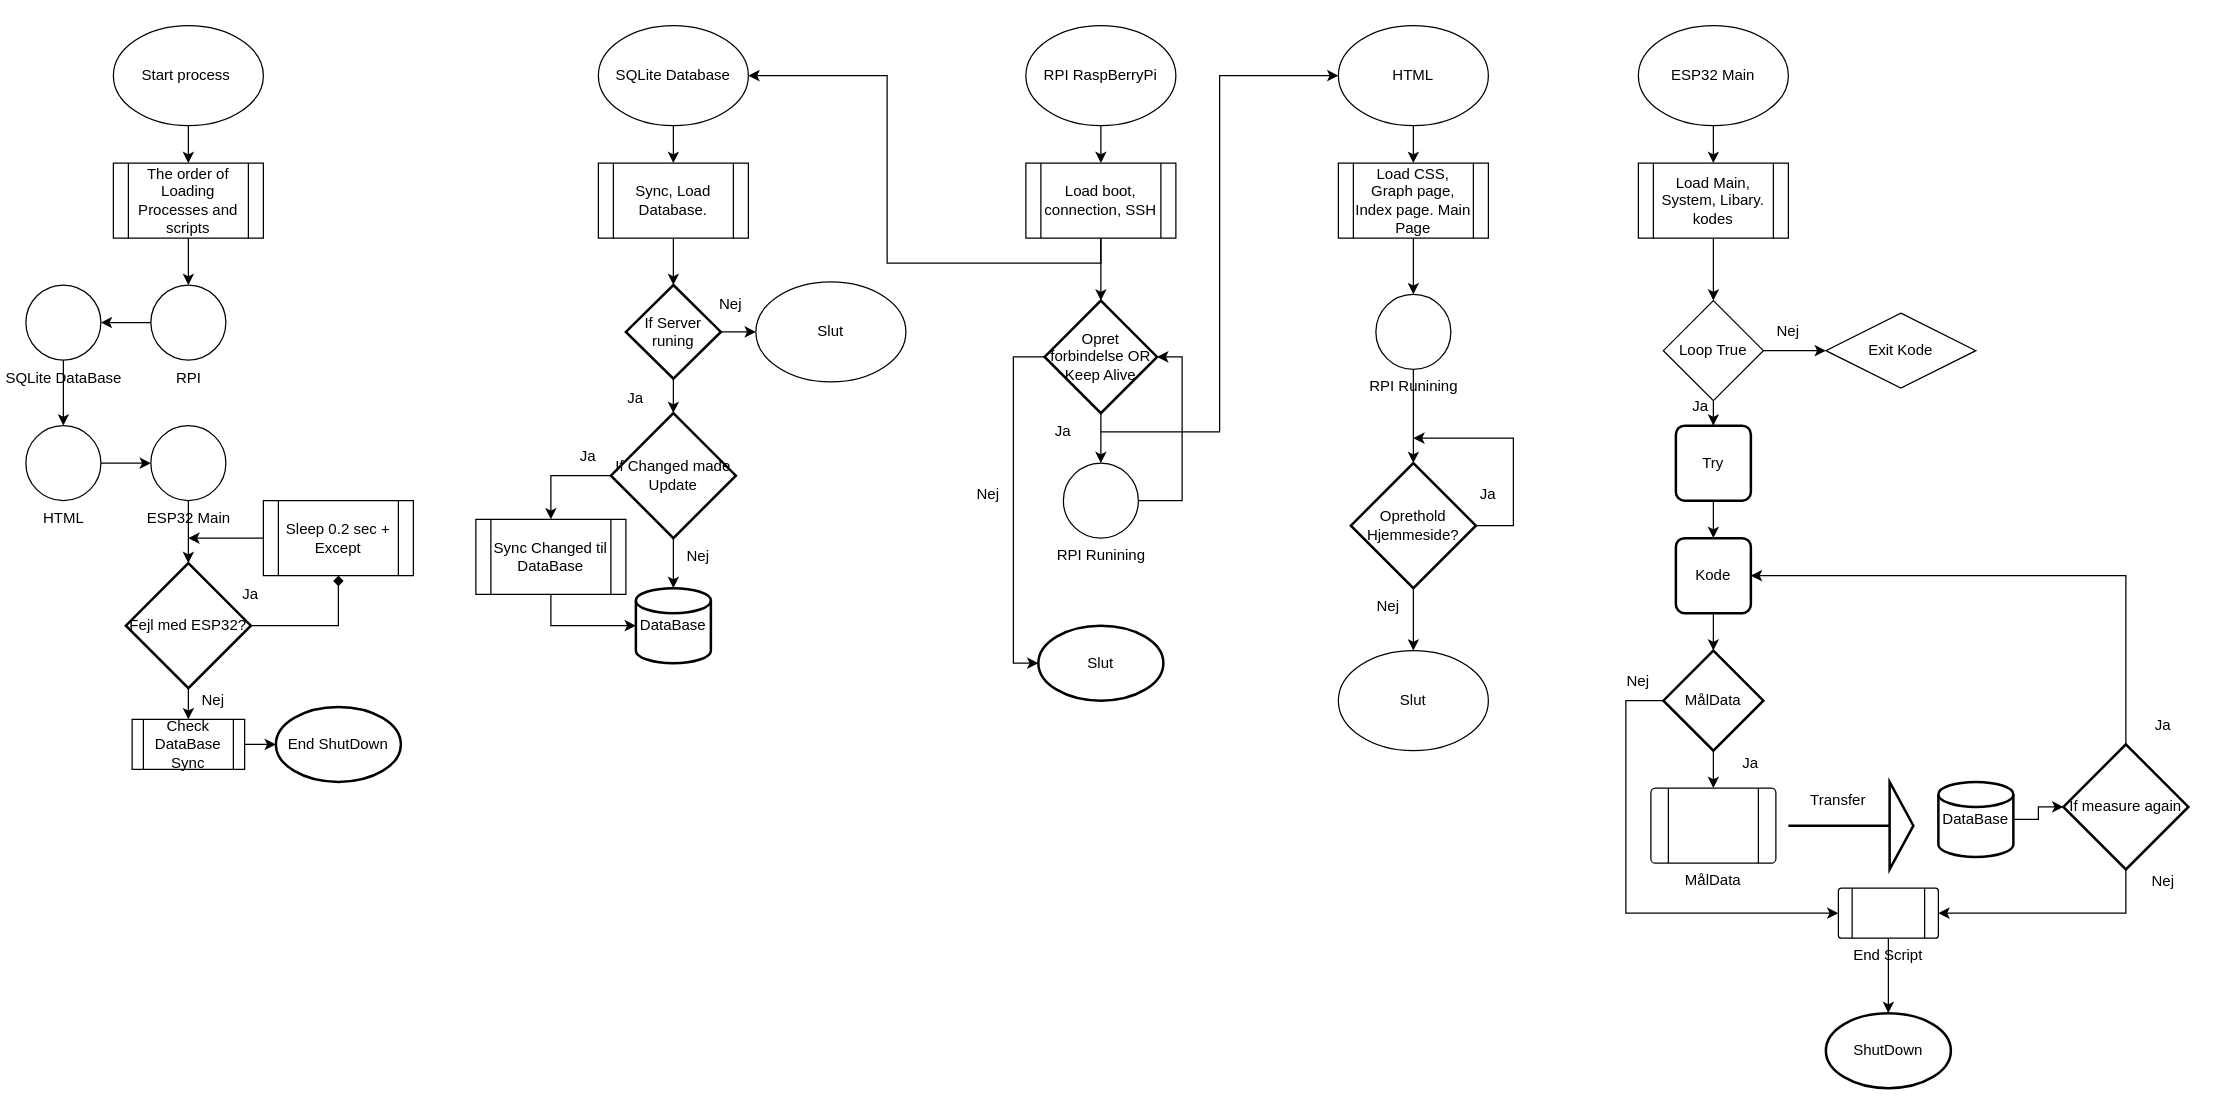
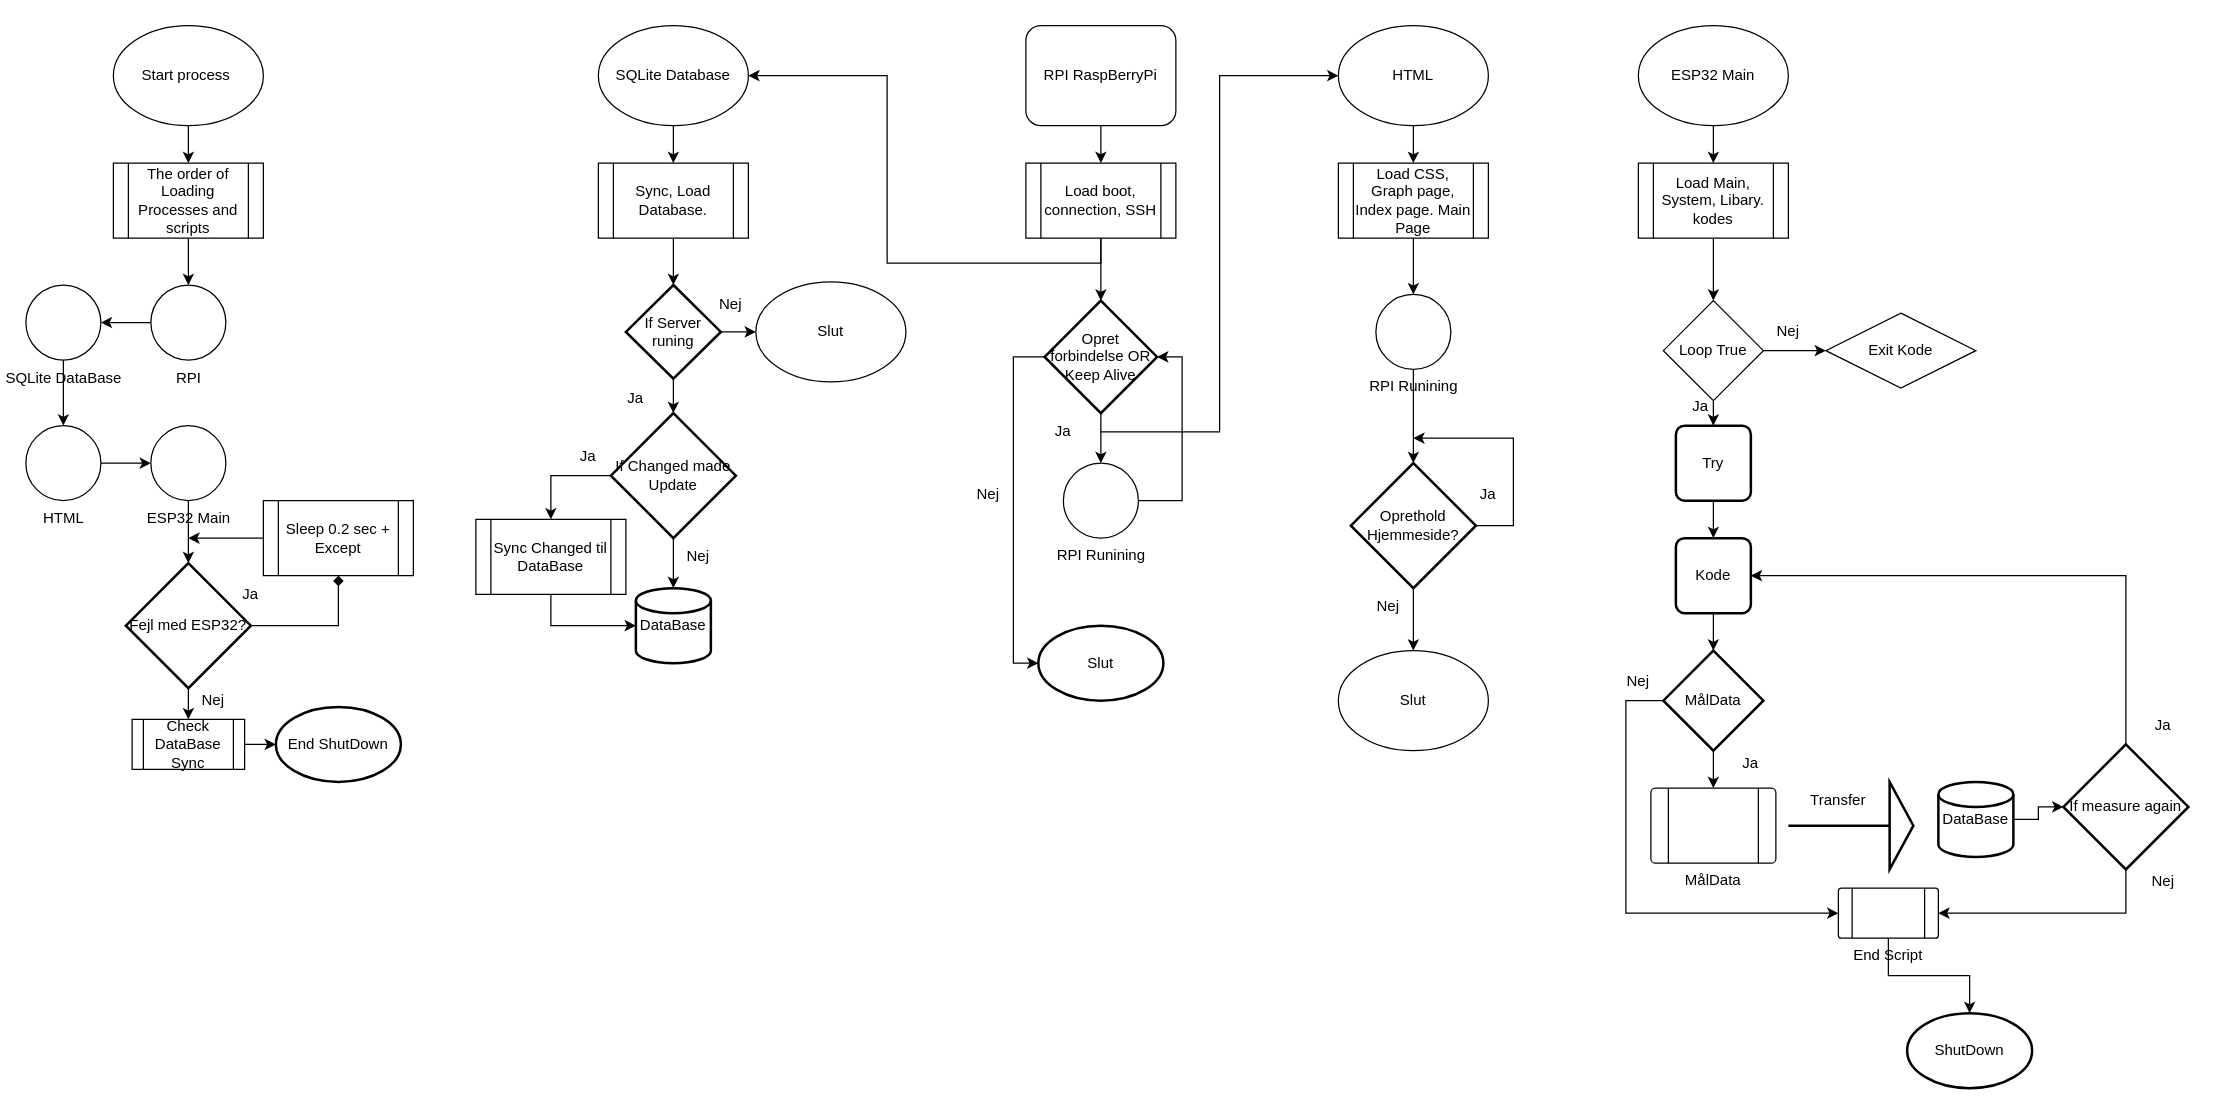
(1101, 76) -> (1101, 76)
(1888, 1051) -> (1969, 1051)
